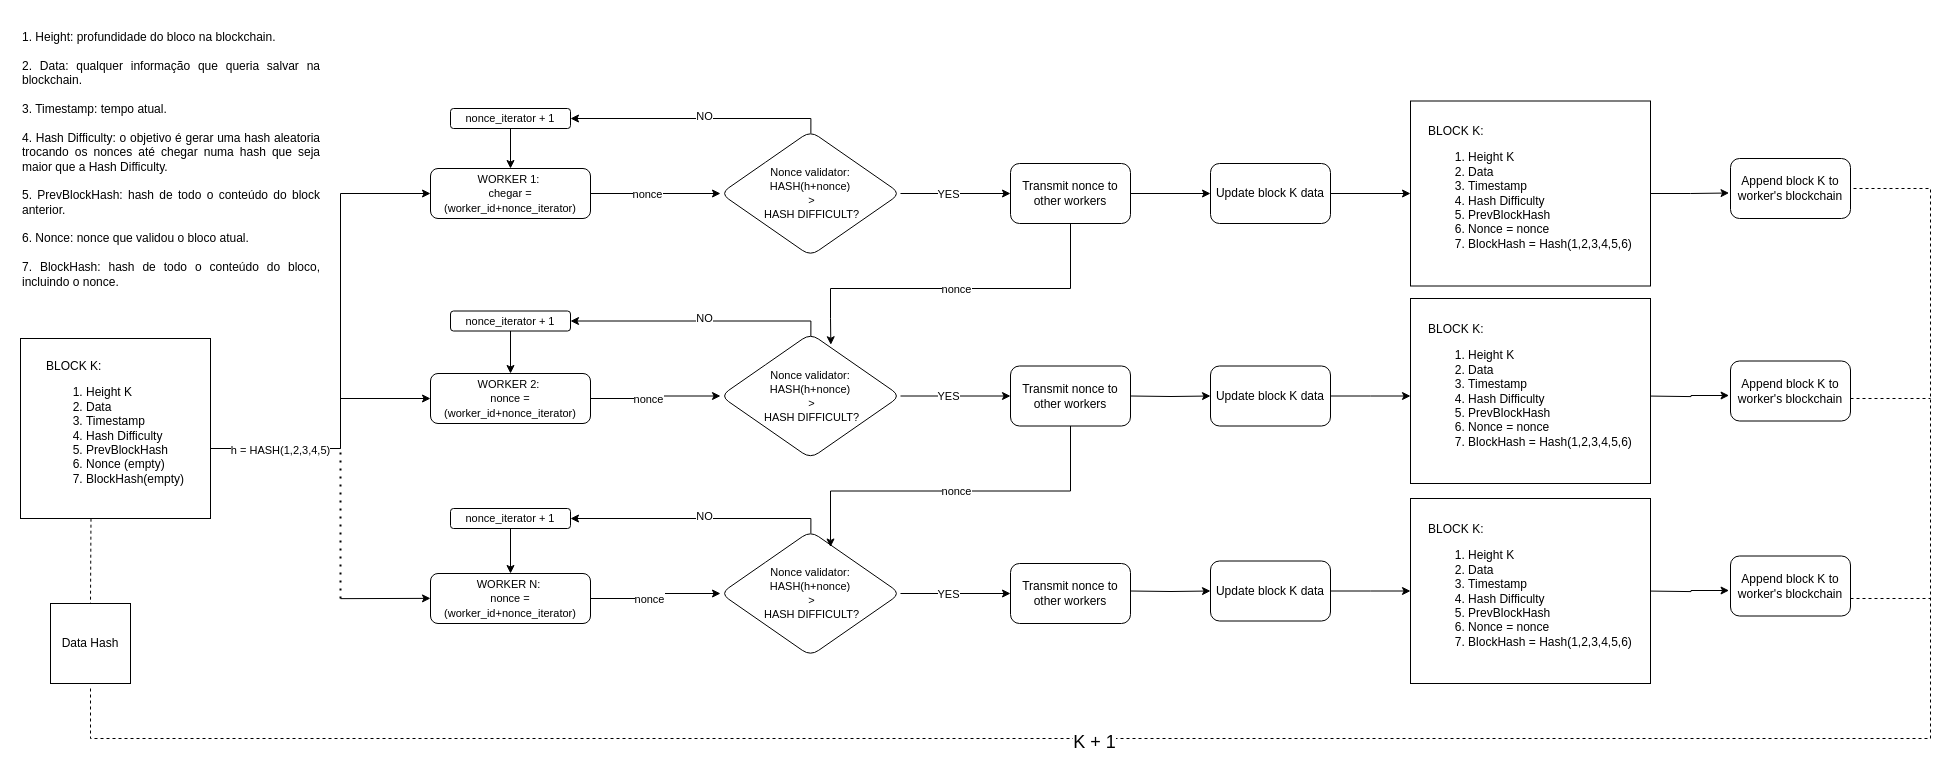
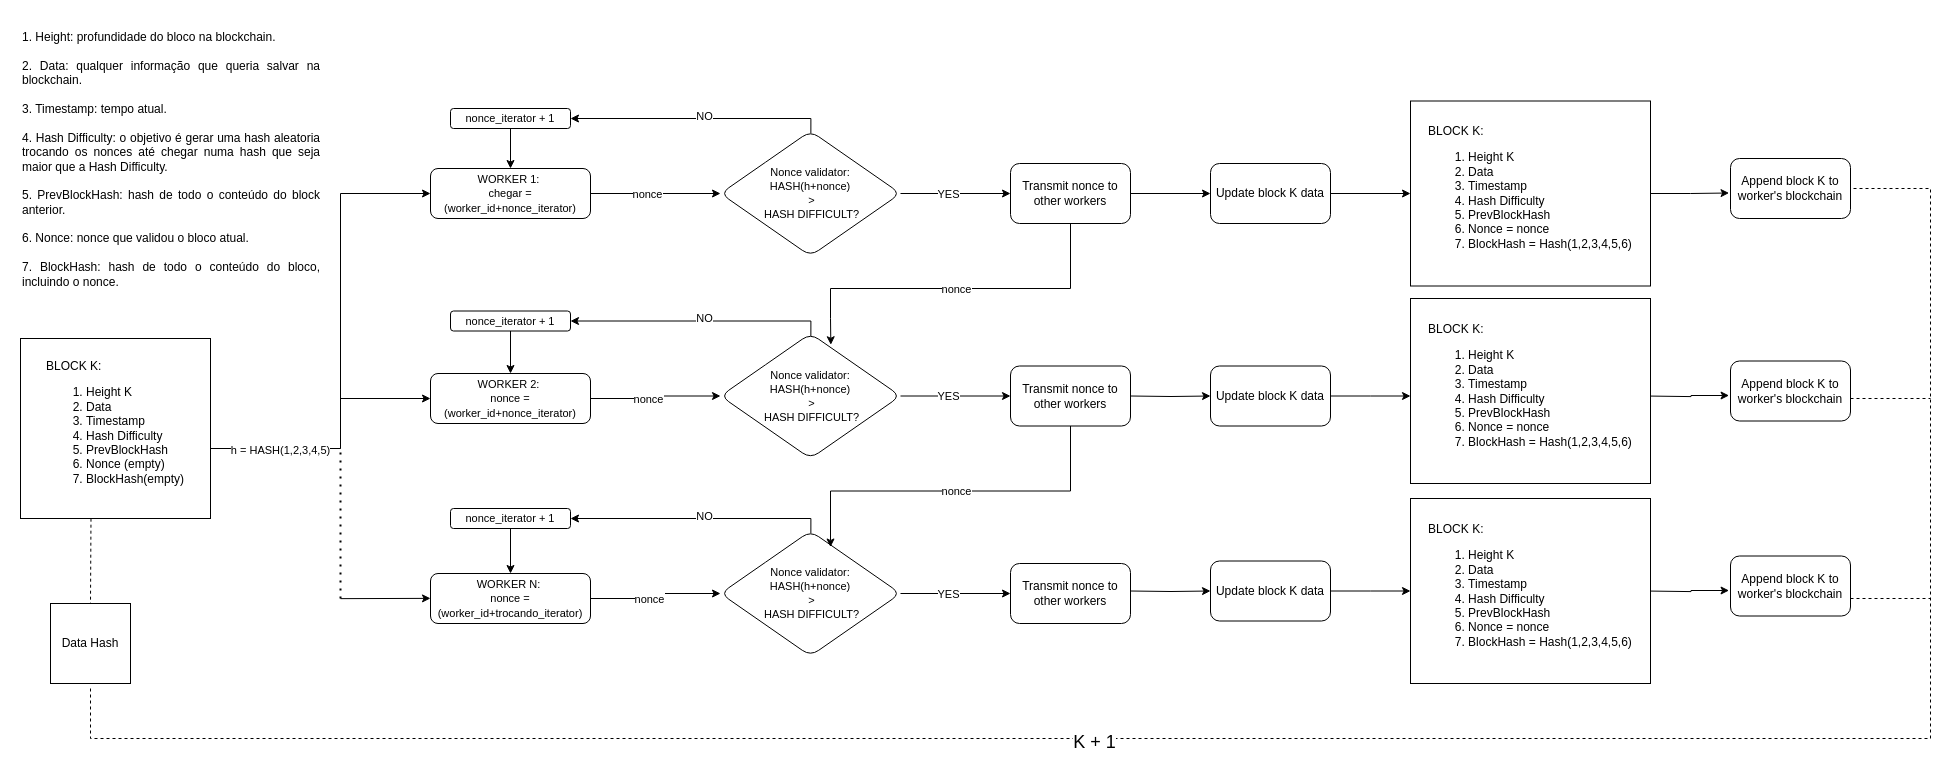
(511, 599) -> (511, 599)
